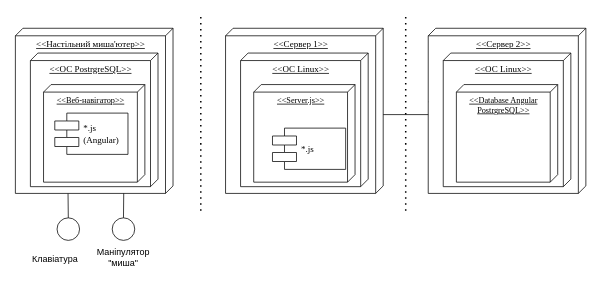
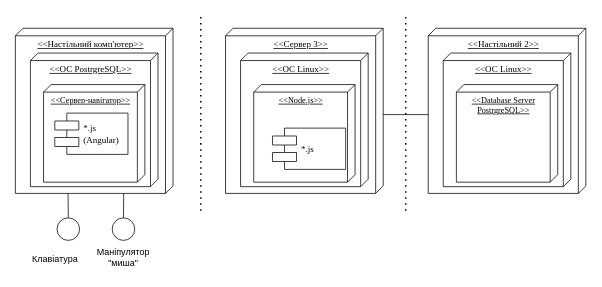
(91, 45) -> (91, 45)
(301, 45) -> (301, 45)
(503, 45) -> (503, 45)
(91, 101) -> (91, 101)
(301, 101) -> (301, 101)
(503, 106) -> (503, 106)
